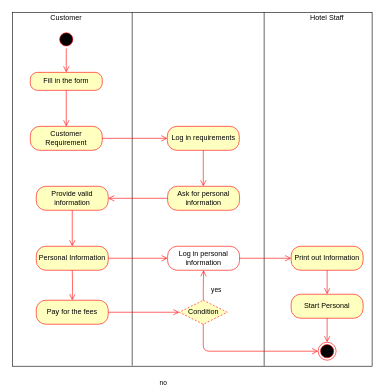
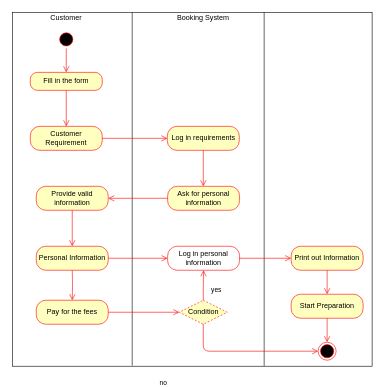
none -> (203, 18)
(327, 18) -> none
(327, 306) -> (327, 306)
